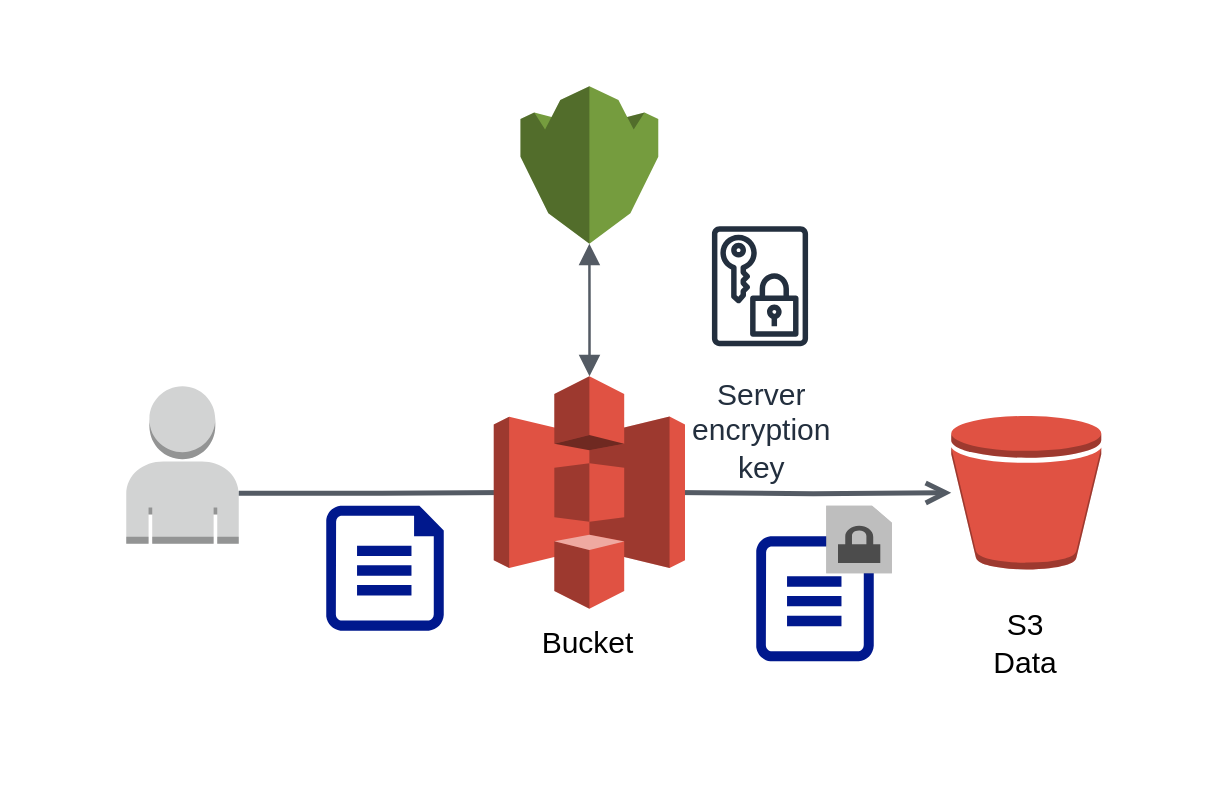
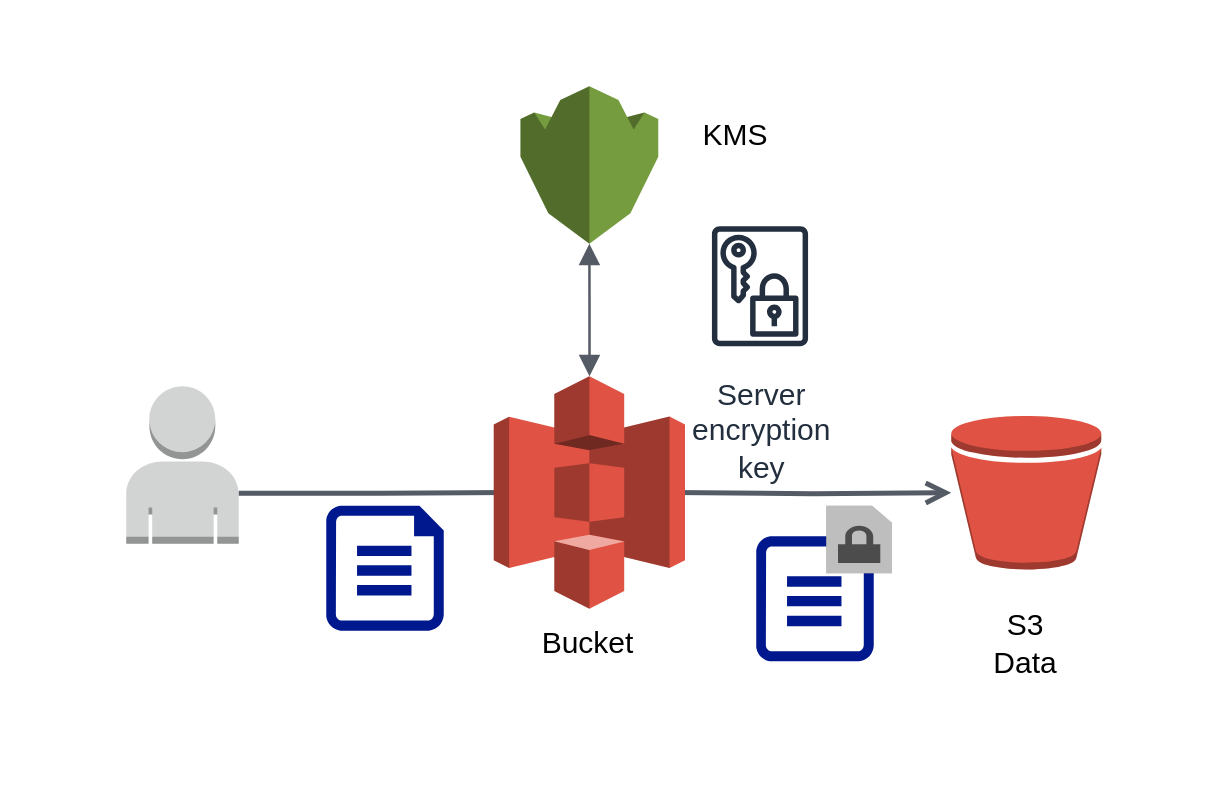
none -> (735, 136)
